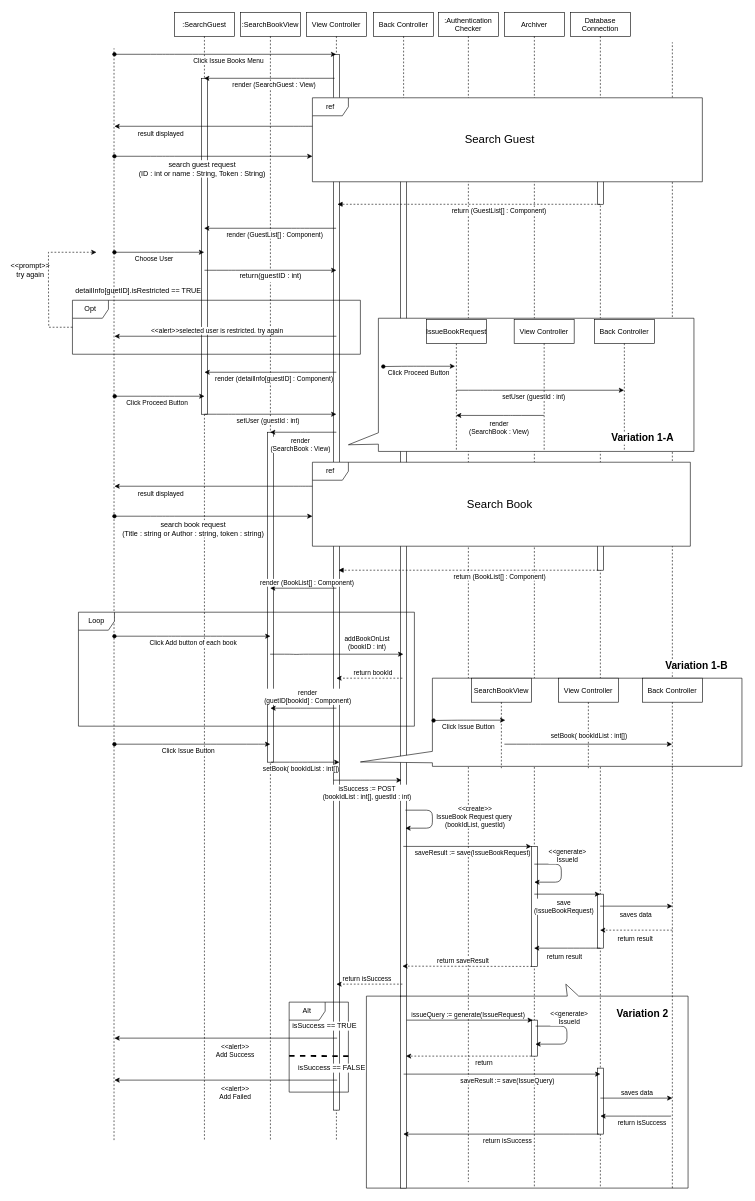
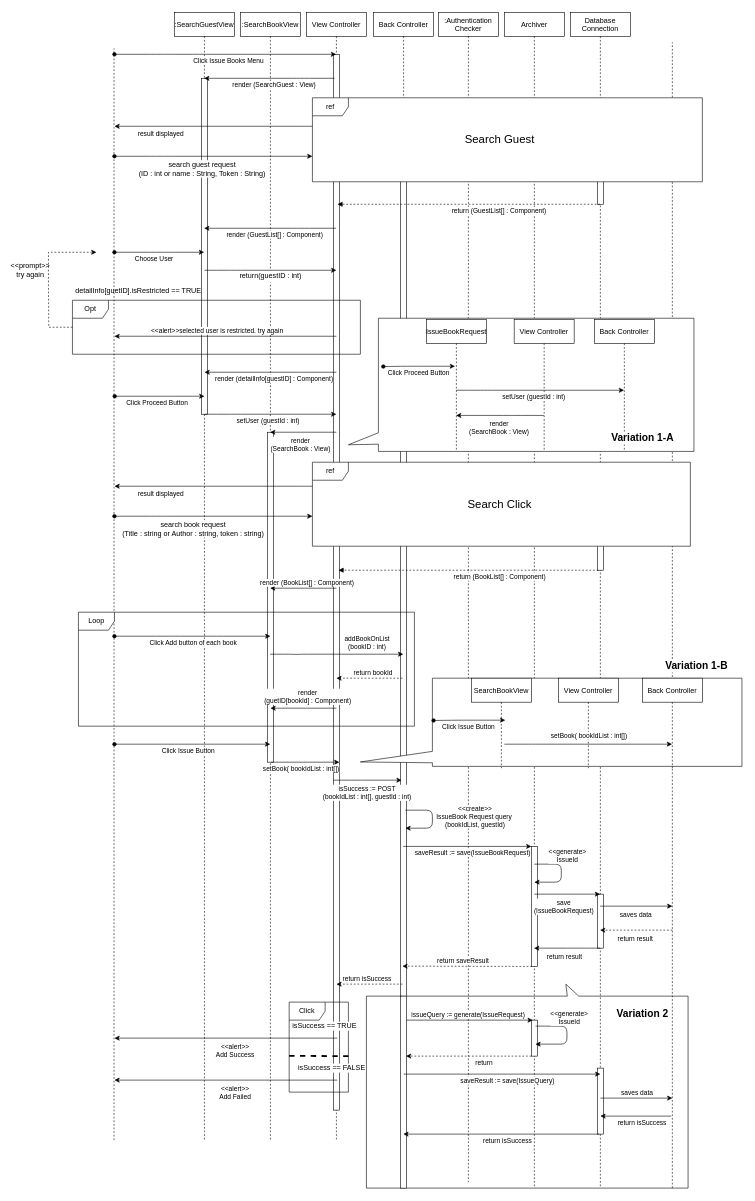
(204, 25) -> (204, 25)
(501, 504) -> (501, 504)
(307, 1011) -> (307, 1011)
